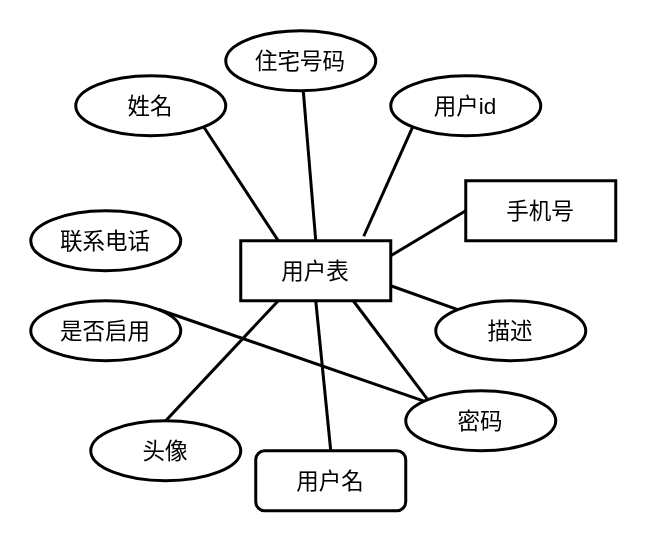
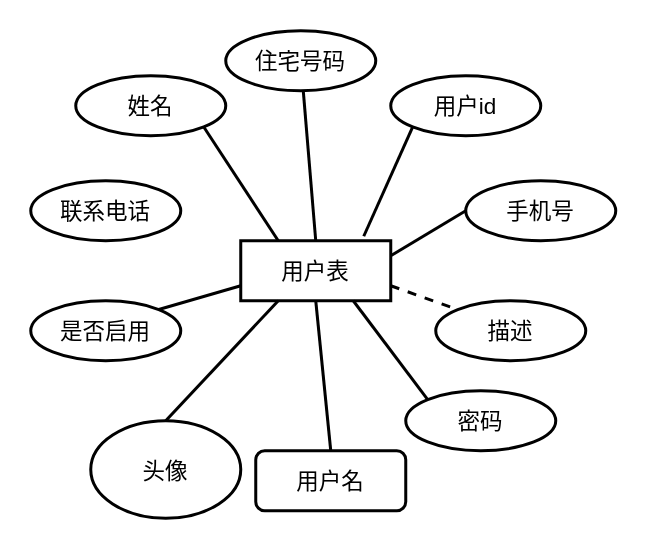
(541, 211) -> (541, 211)
(106, 241) -> (106, 211)
(426, 298) -> (426, 298)
(291, 355) -> (199, 298)
(166, 451) -> (166, 470)
